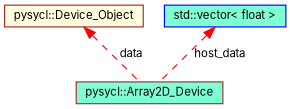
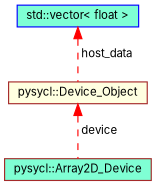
(129, 54) -> (98, 131)
(183, 59) -> (78, 60)
